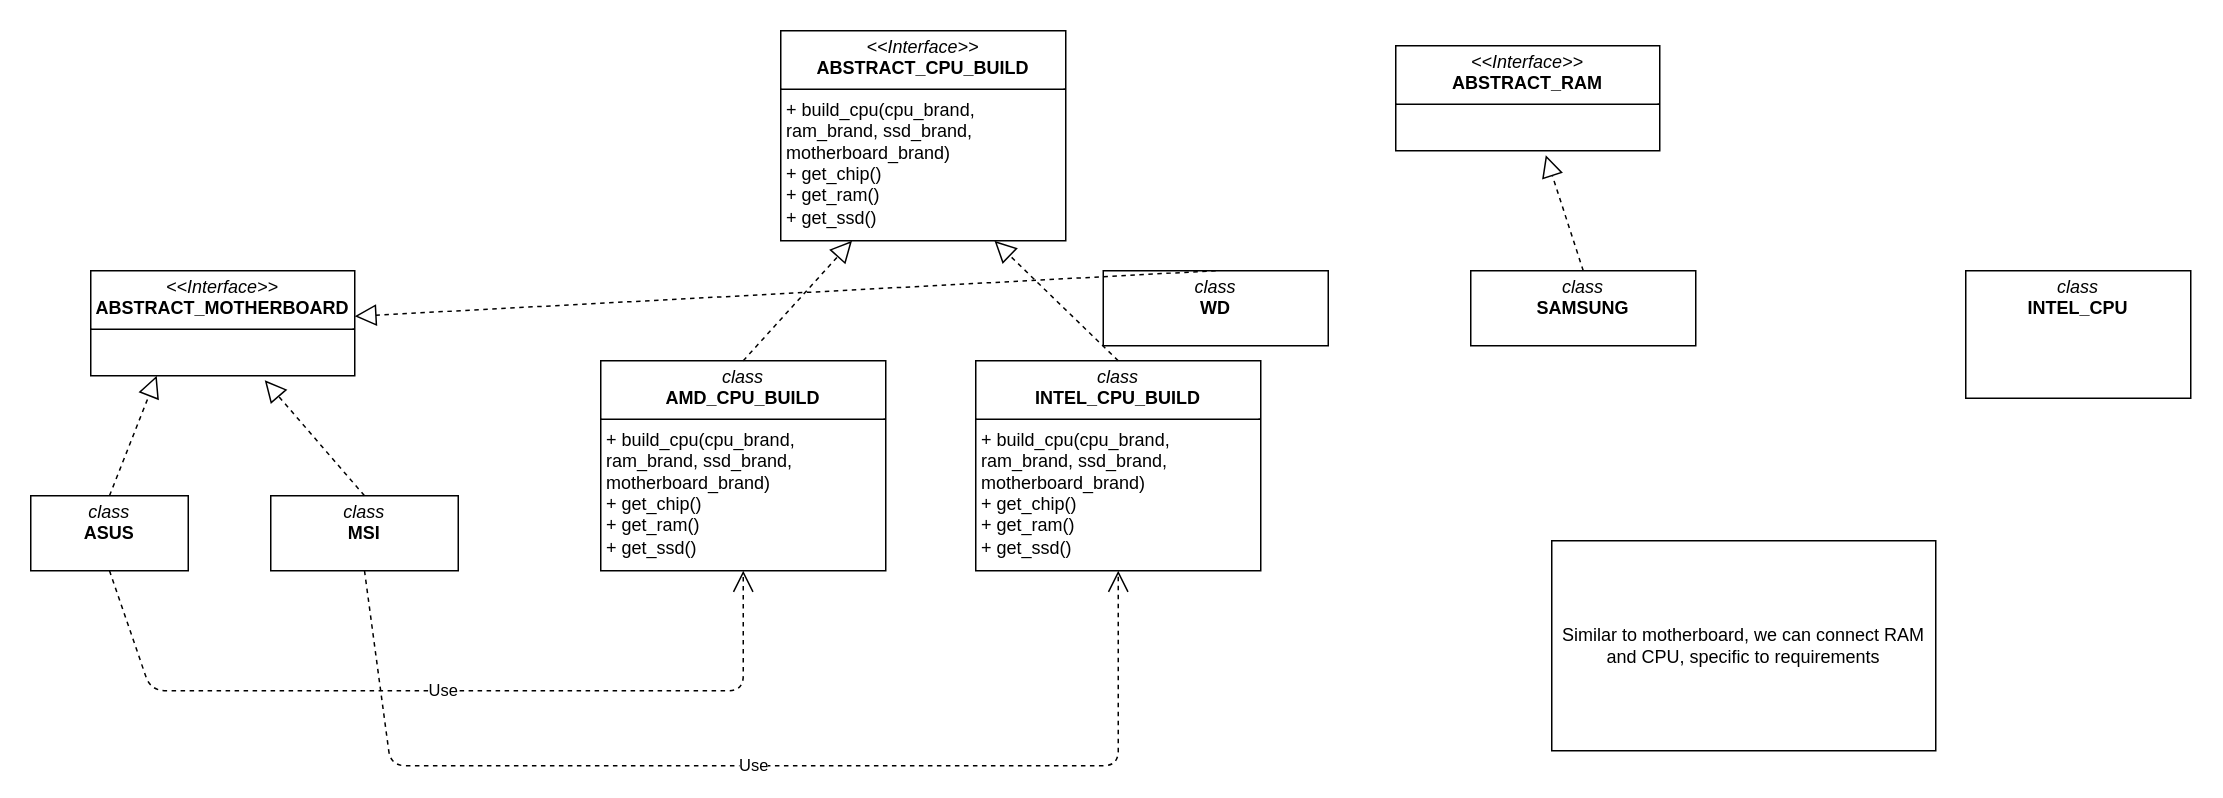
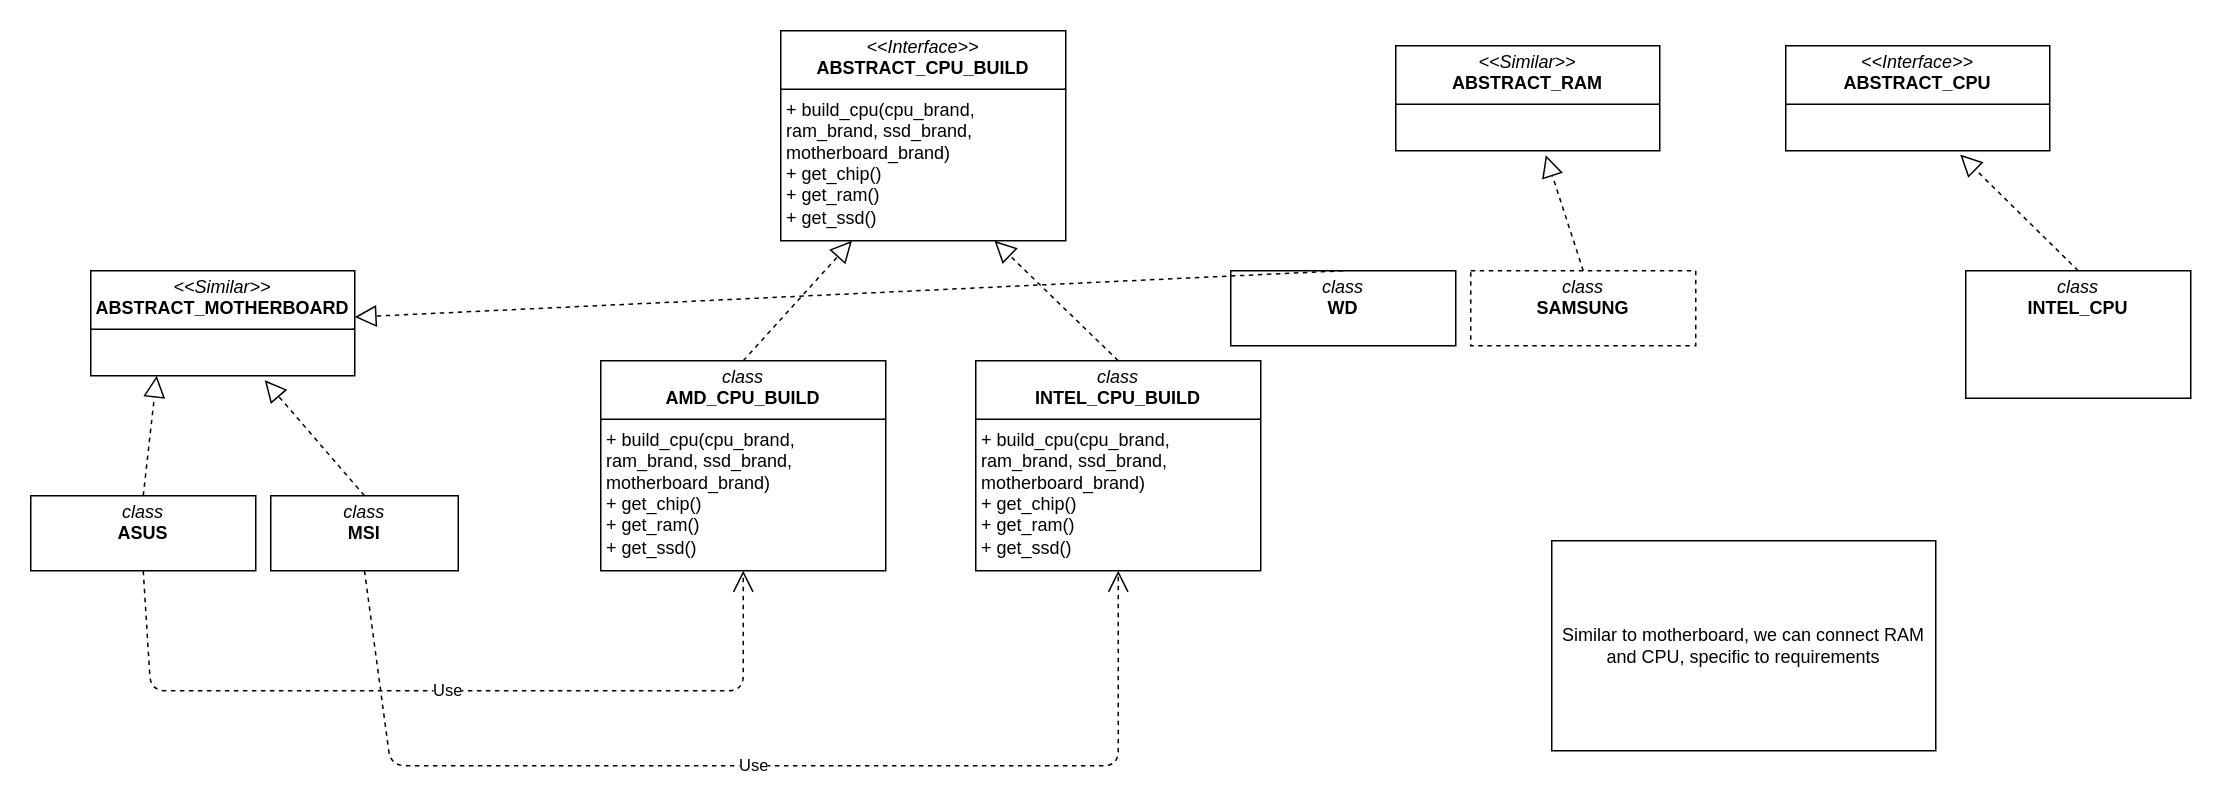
(1461, 67) -> (1456, 67)
none -> (1918, 98)
none -> (2027, 220)
(192, 292) -> (192, 292)
(1216, 308) -> (1343, 308)
(1583, 308) -> (1583, 308)
(110, 533) -> (143, 533)
